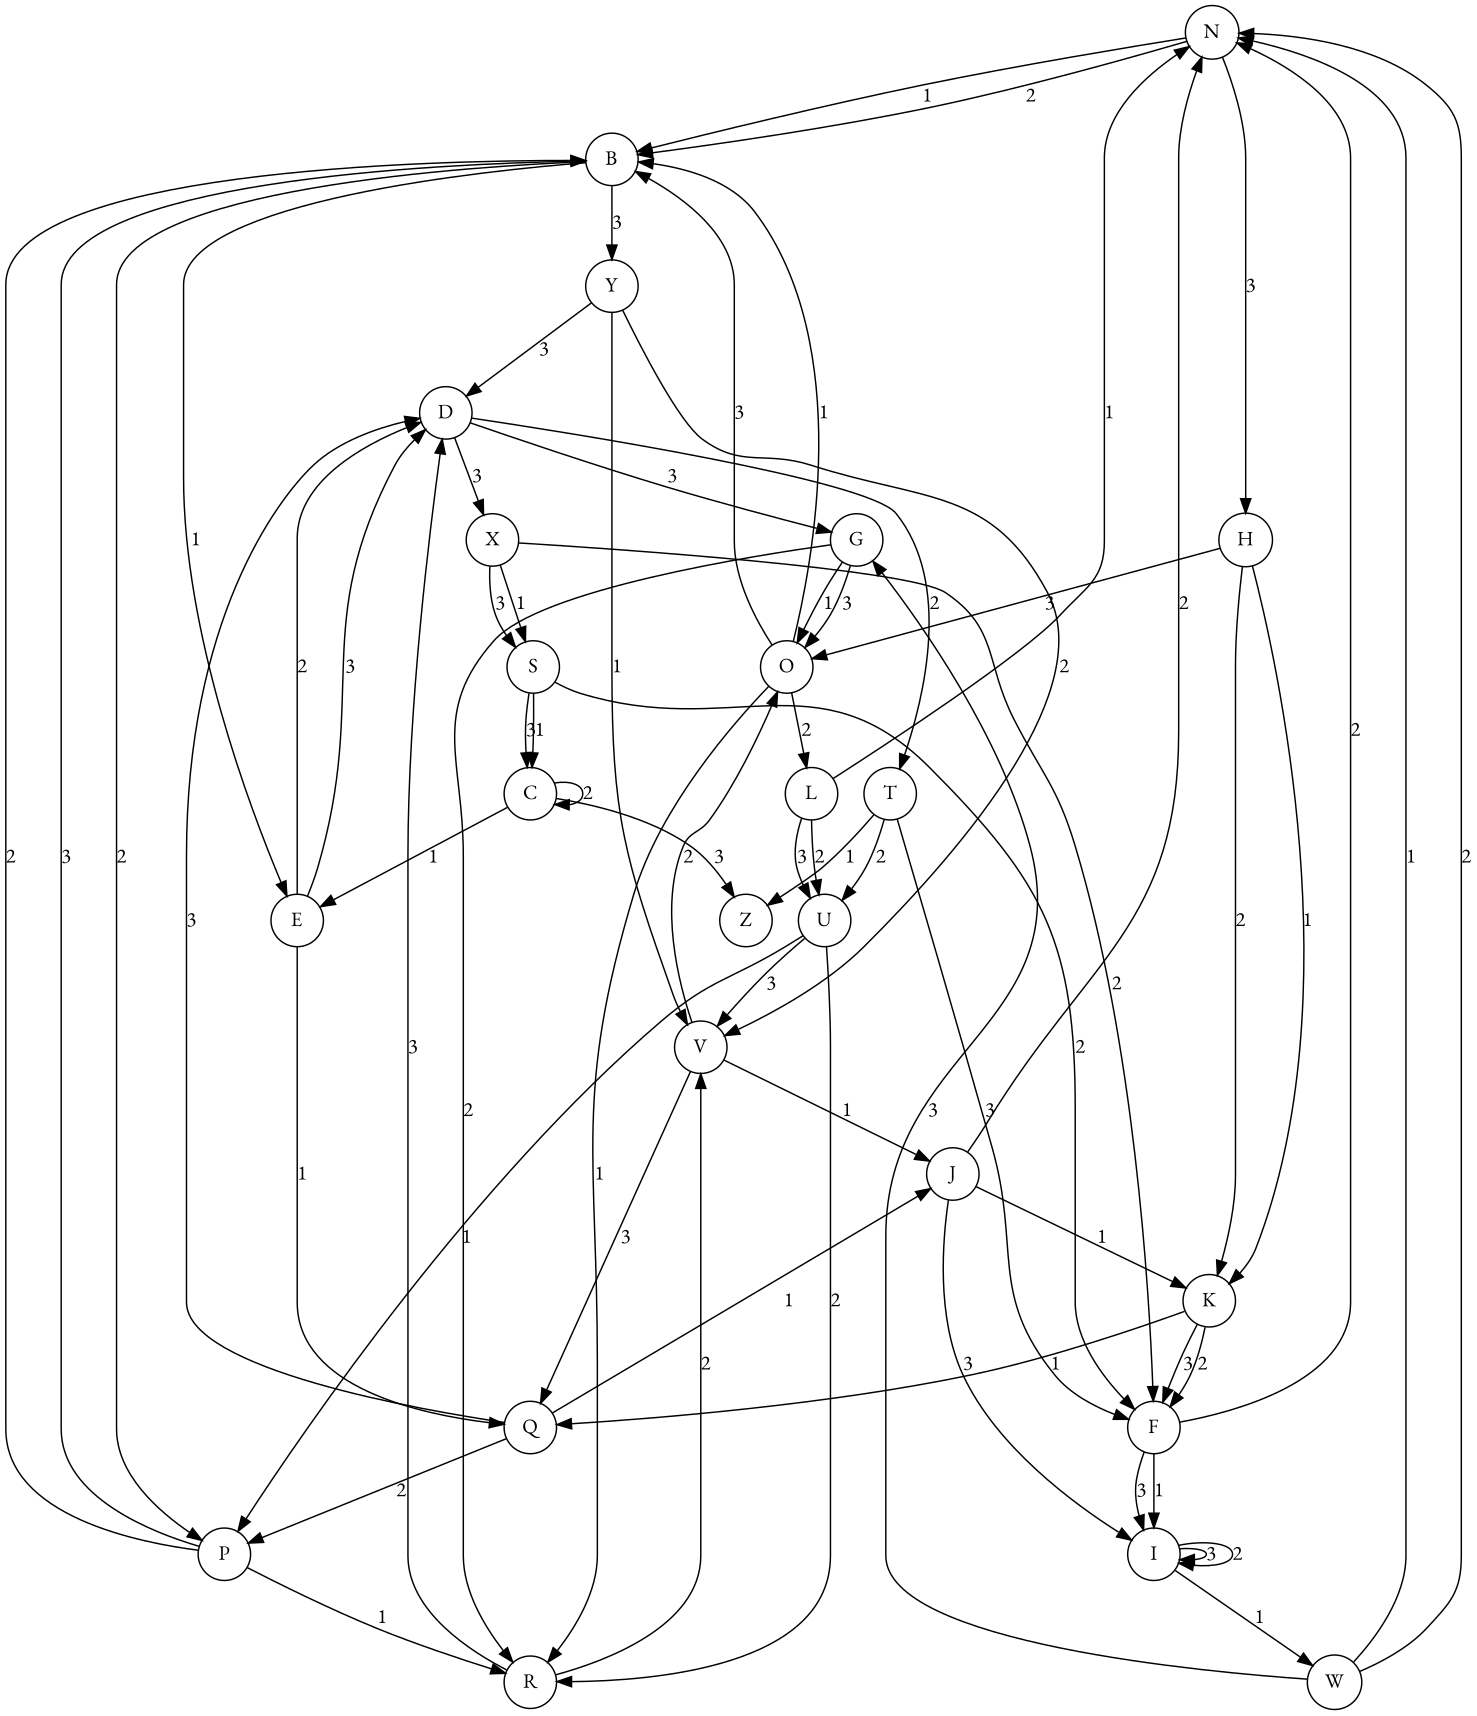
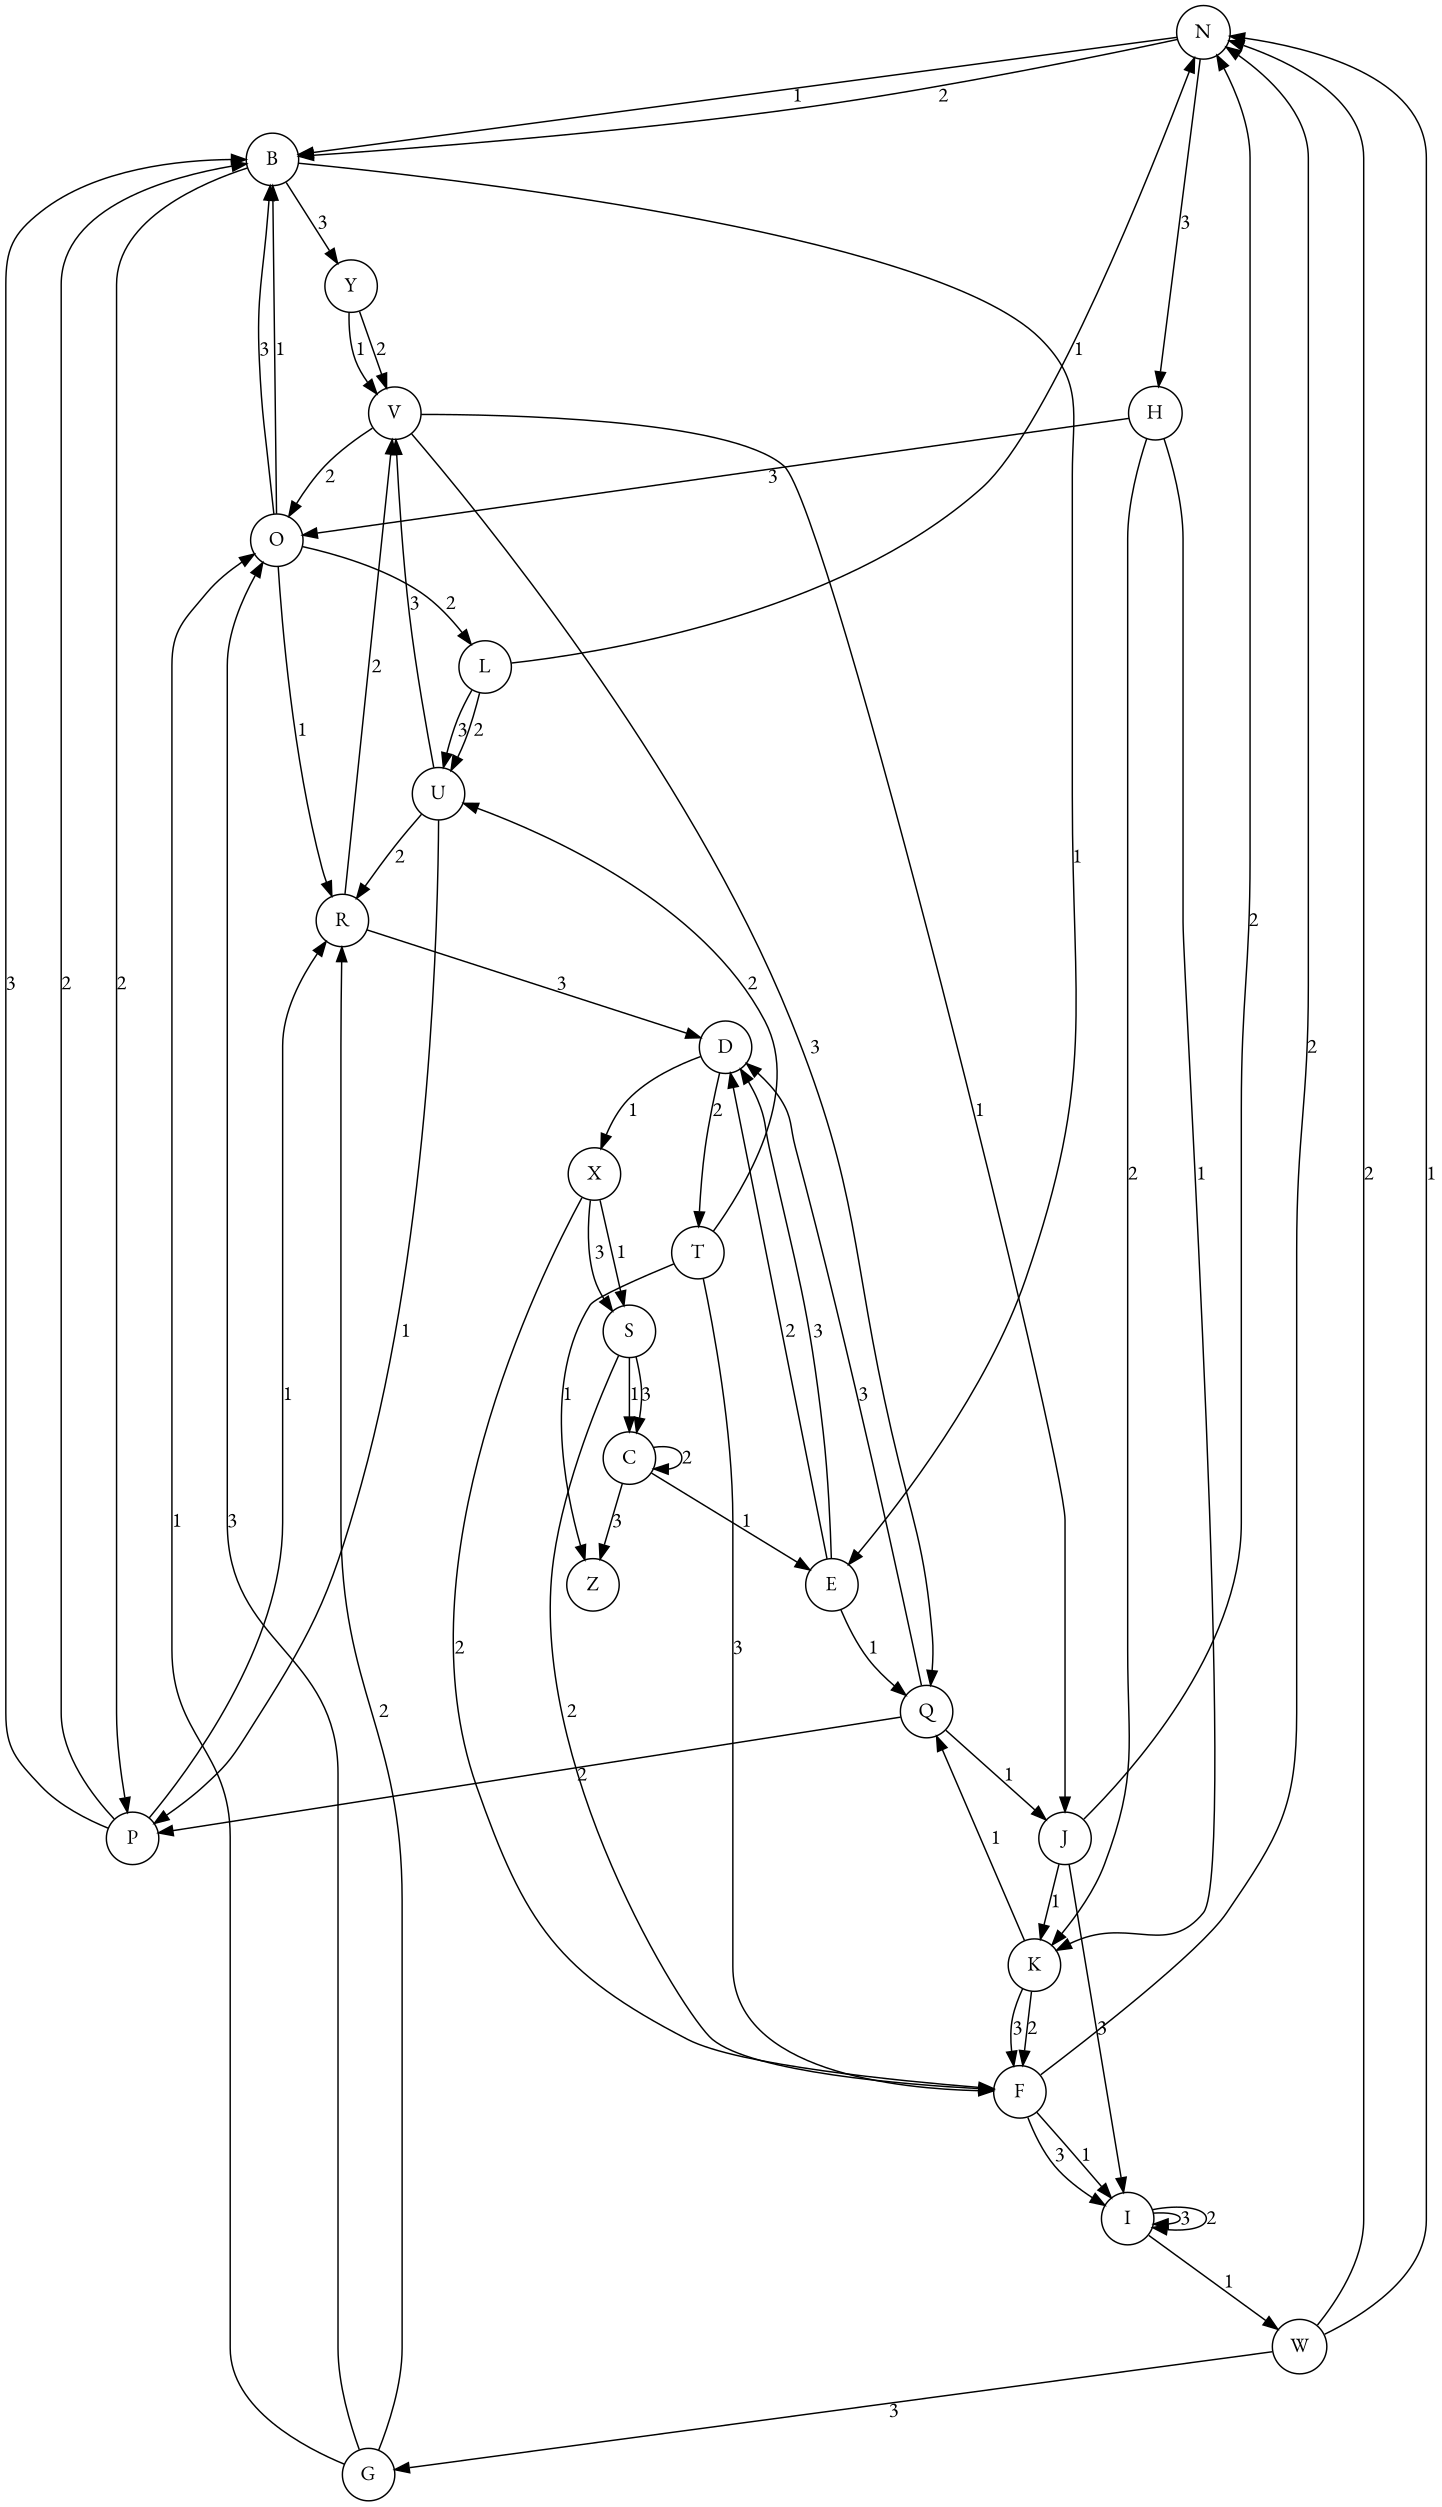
(535, 345) -> none
(477, 476) -> (633, 1111)
(642, 480) -> none
